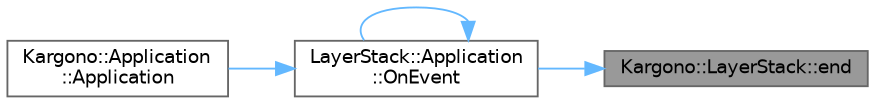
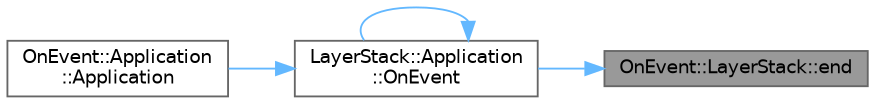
(118, 69) -> (118, 69)
(736, 69) -> (736, 69)
